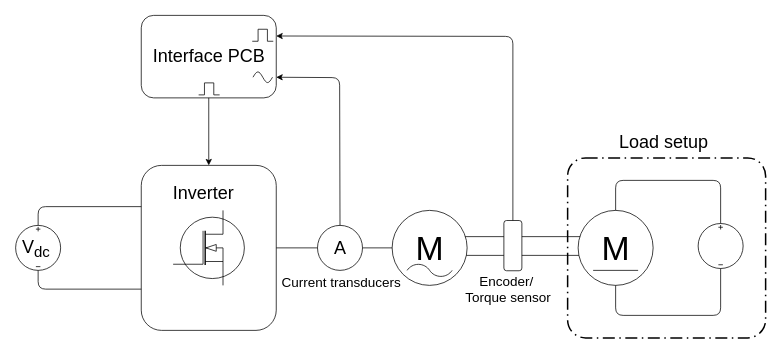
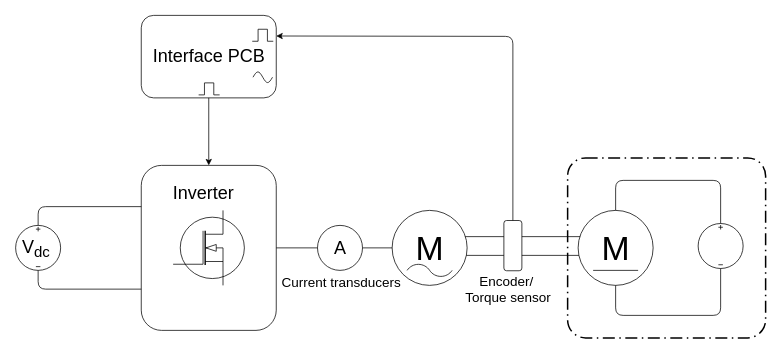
(339, 93) -> none
(666, 137) -> none
